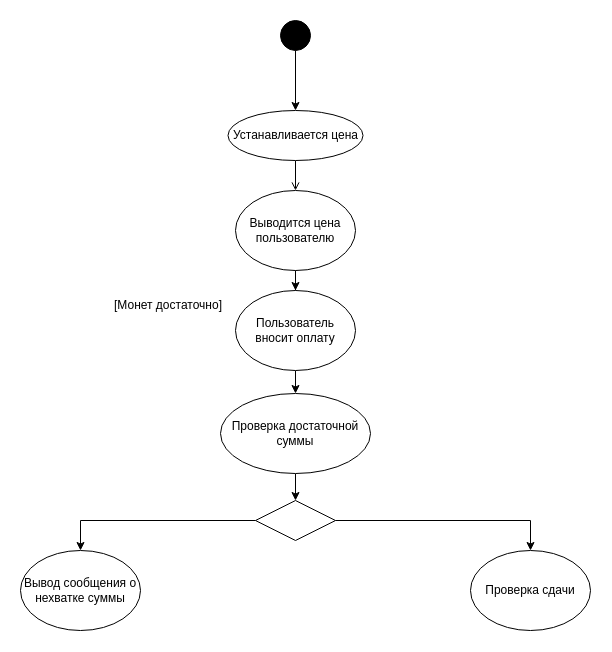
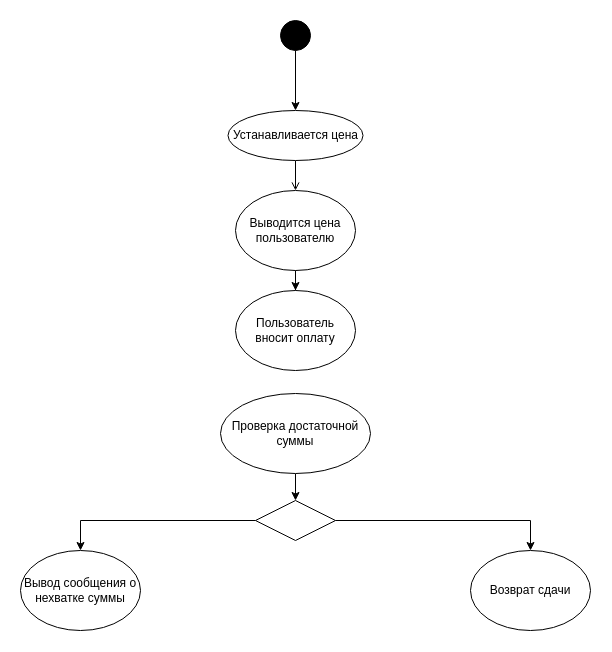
(168, 306) -> none
(296, 386) -> none
(531, 591) -> (531, 591)
